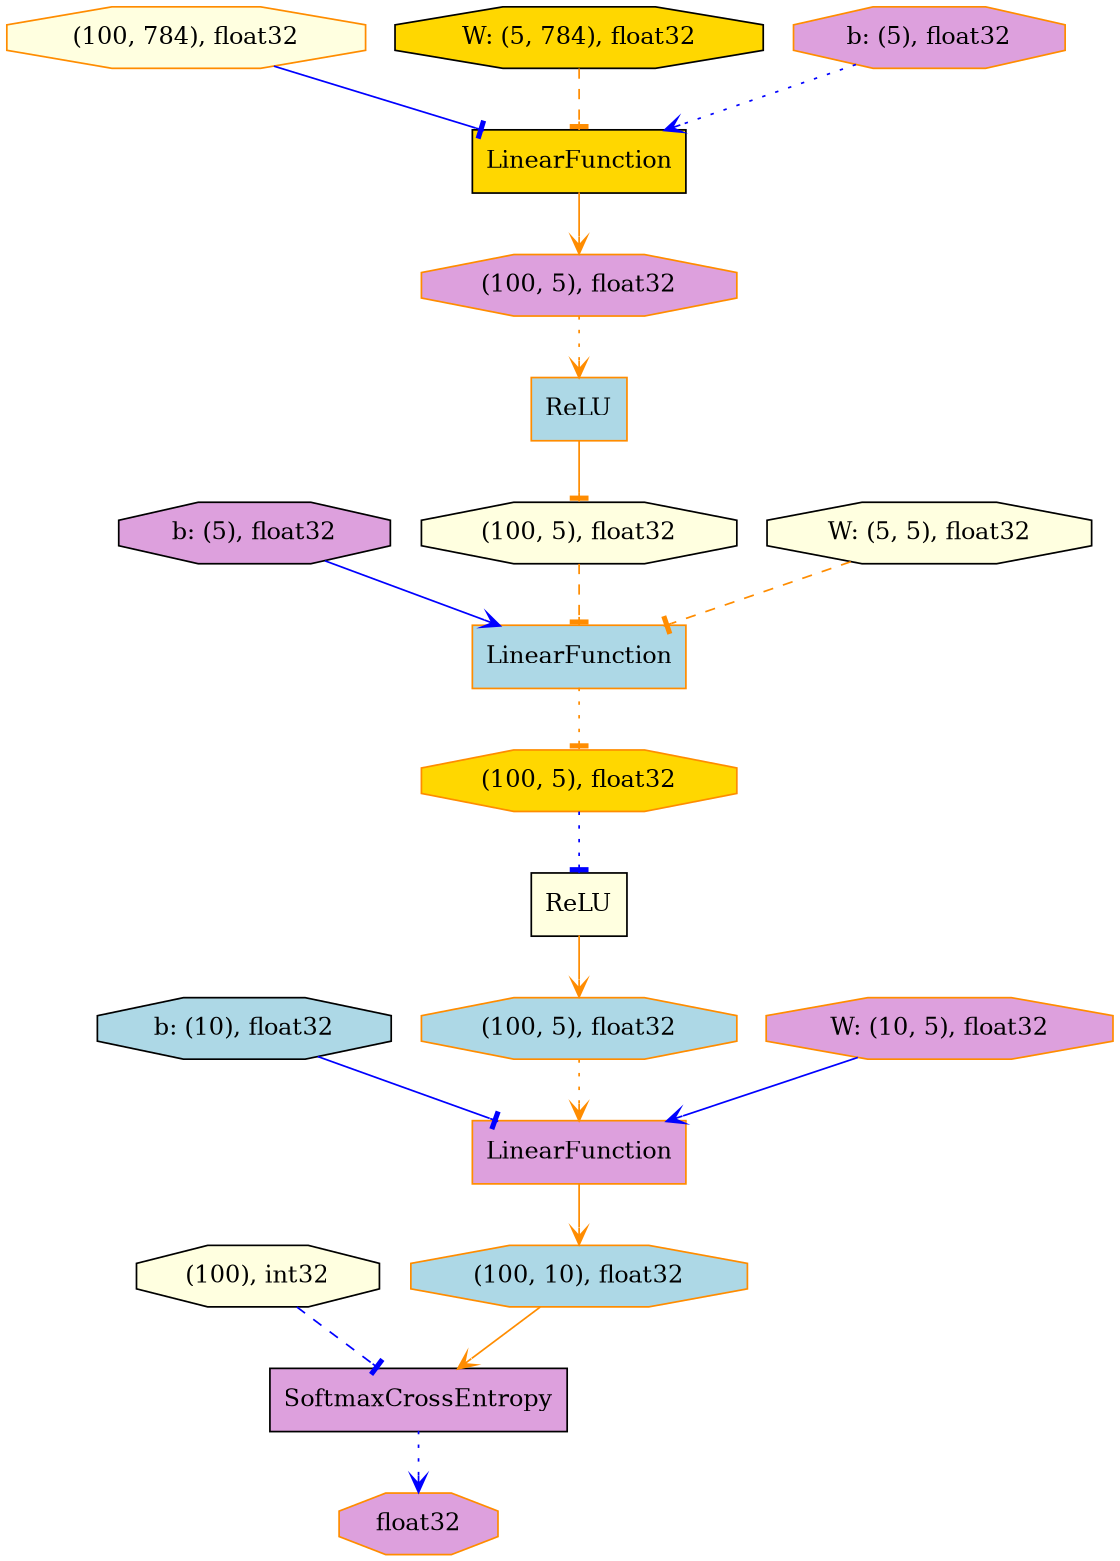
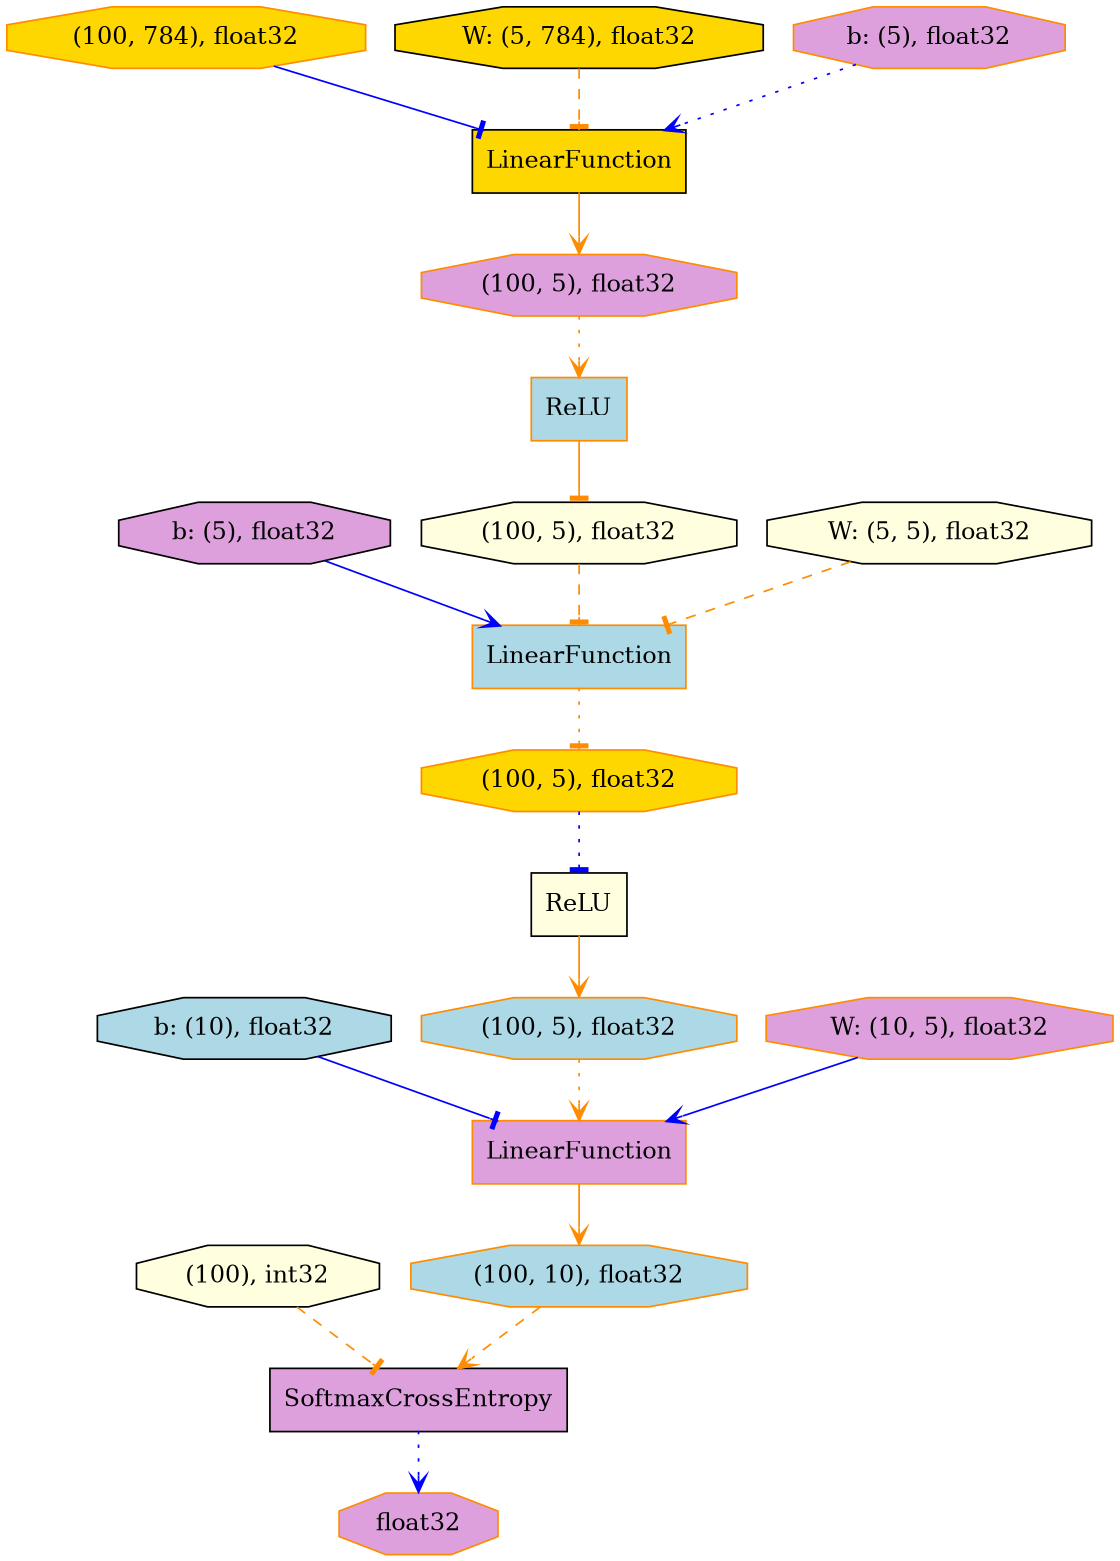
(186, 38) -> (186, 38)
(506, 1333) -> (506, 1333)
(335, 1335) -> (335, 1335)
